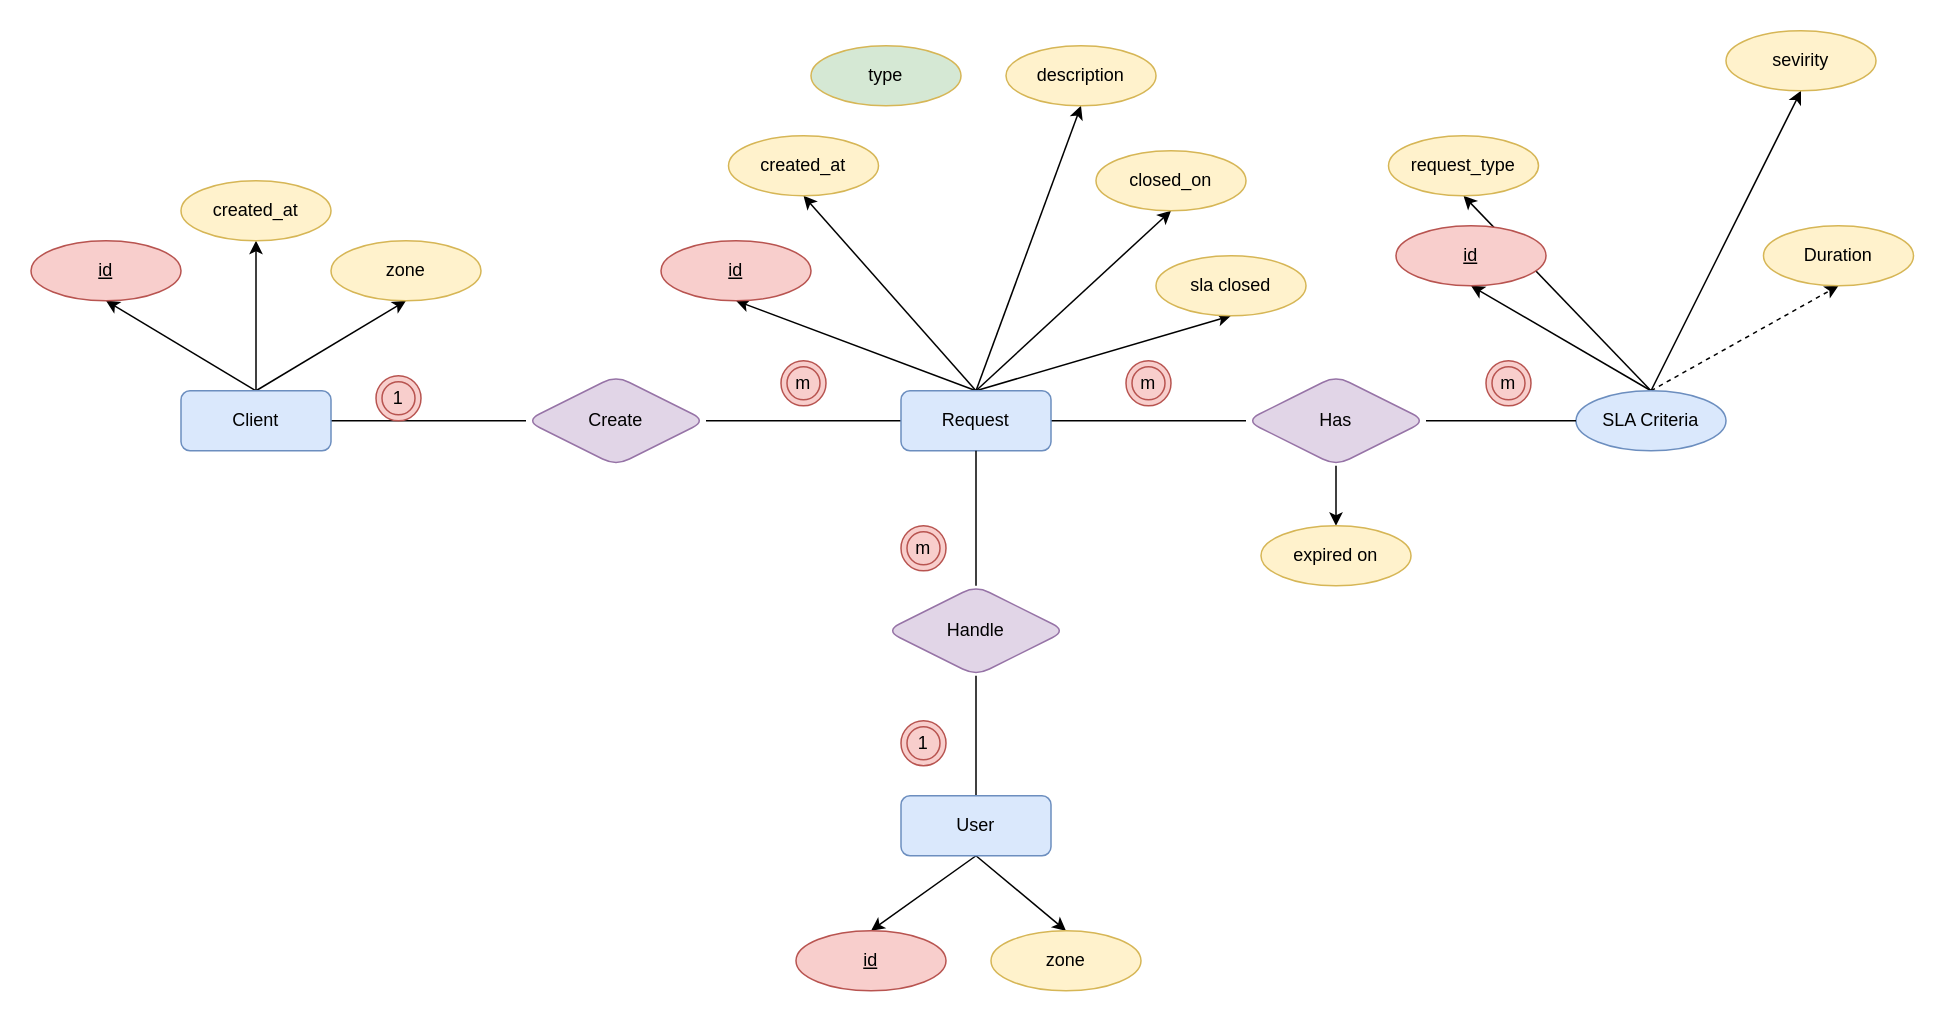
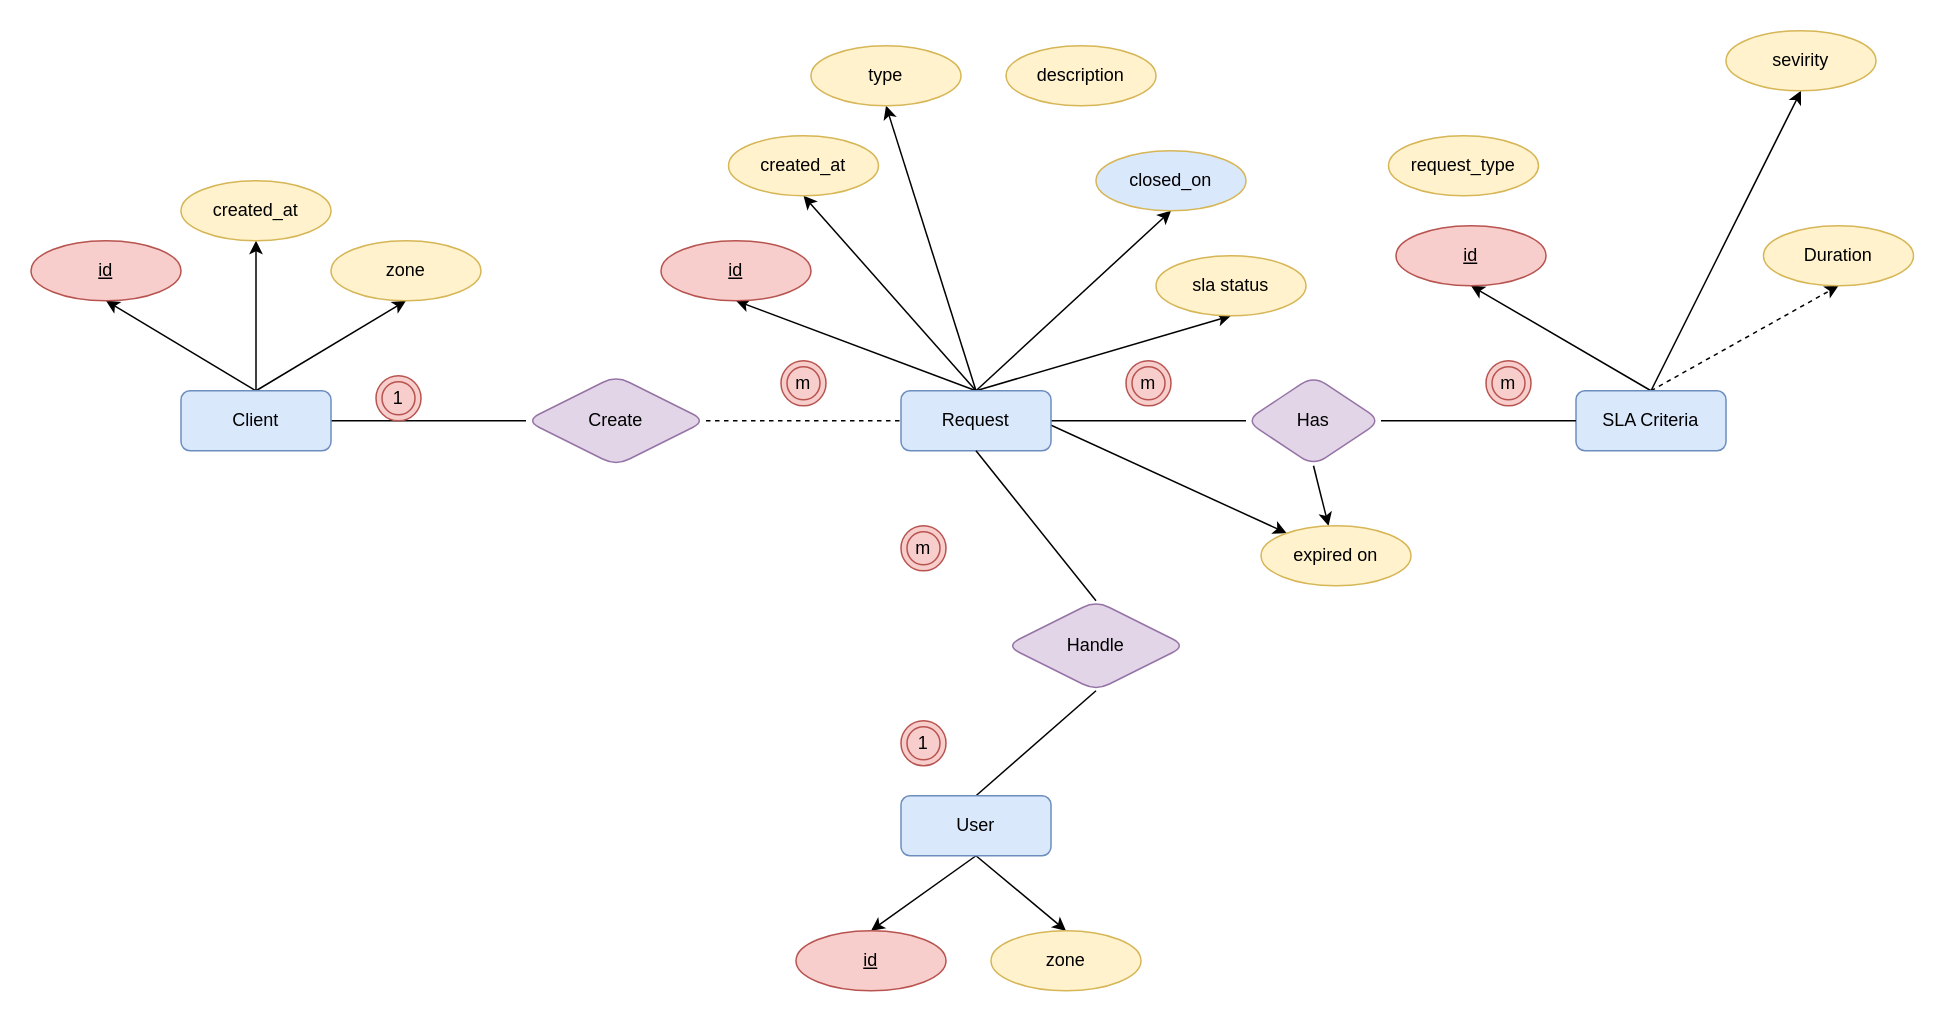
(886, 76) -> (886, 76)
(1171, 181) -> (1171, 181)
none -> (931, 250)
(1028, 250) -> (1164, 477)
(1231, 286) -> (1231, 286)
(1589, 326) -> none
(802, 421) -> (802, 421)
(1336, 421) -> (1313, 421)
(1651, 421) -> (1651, 421)
(976, 631) -> (1096, 646)
